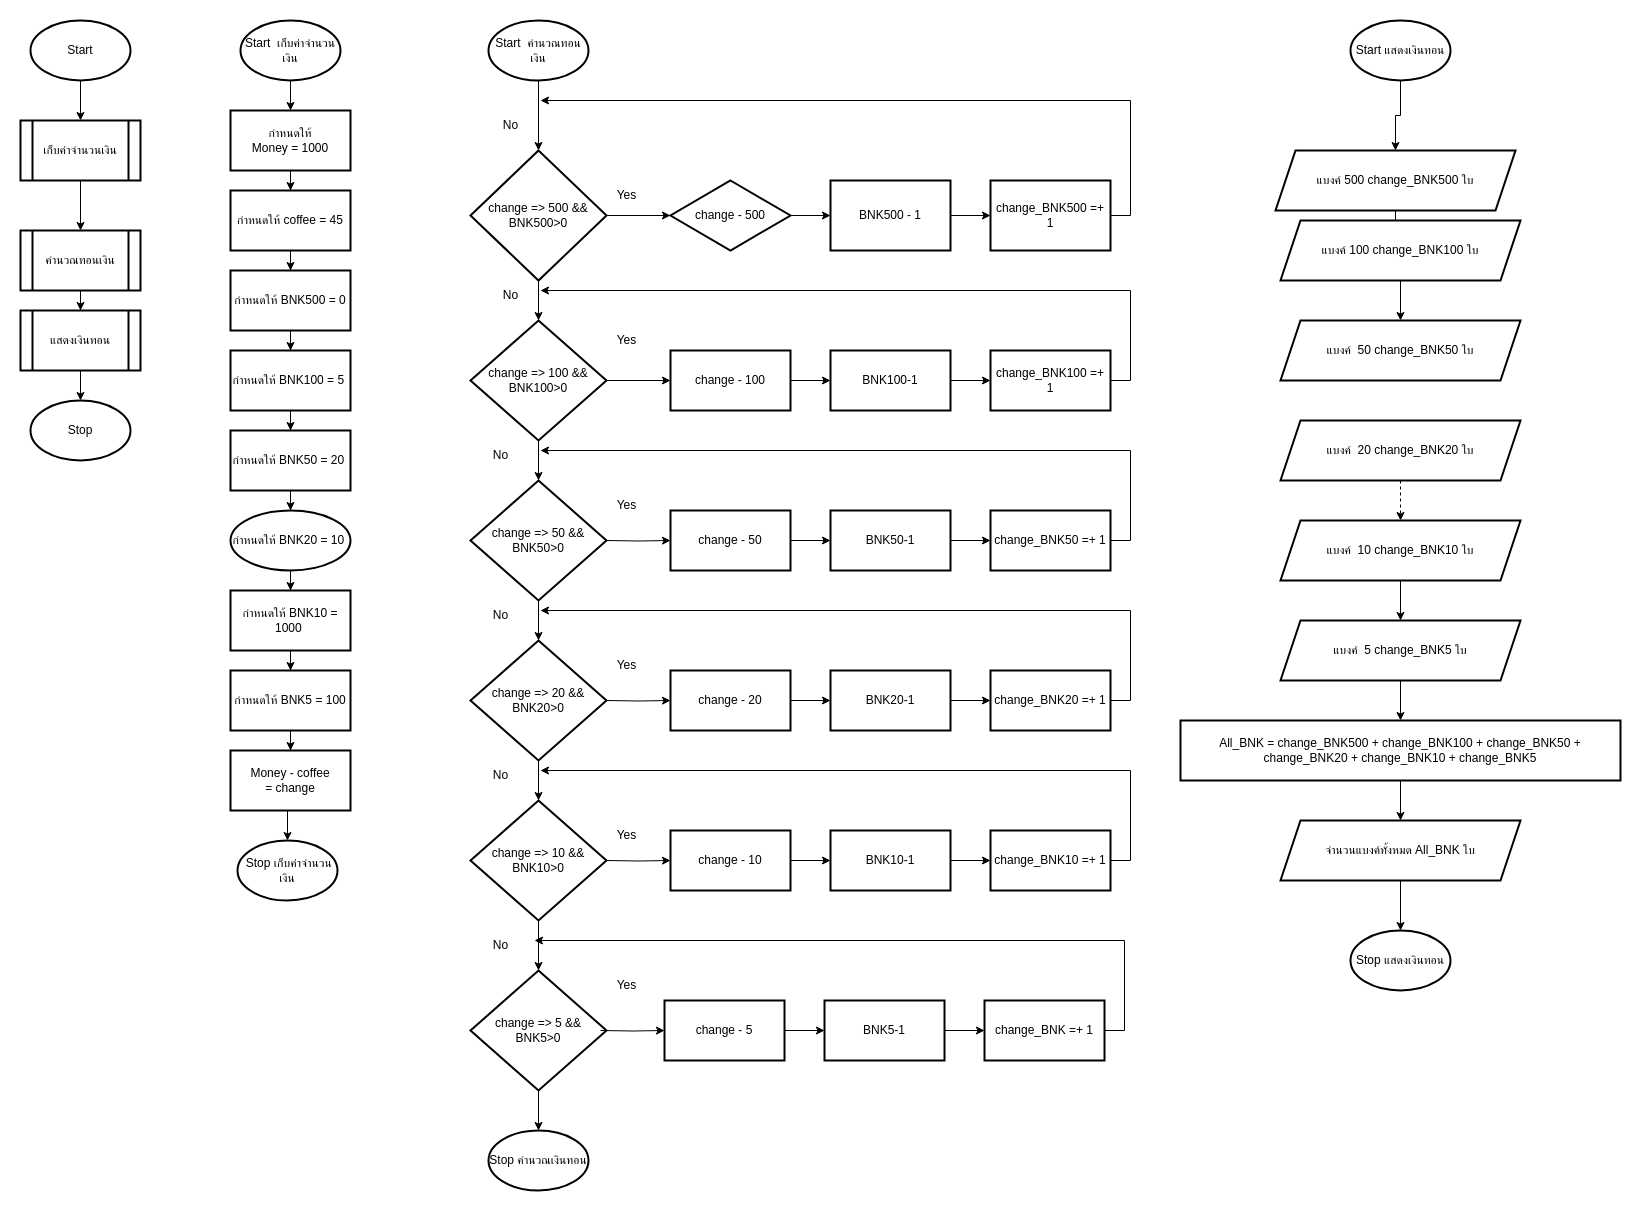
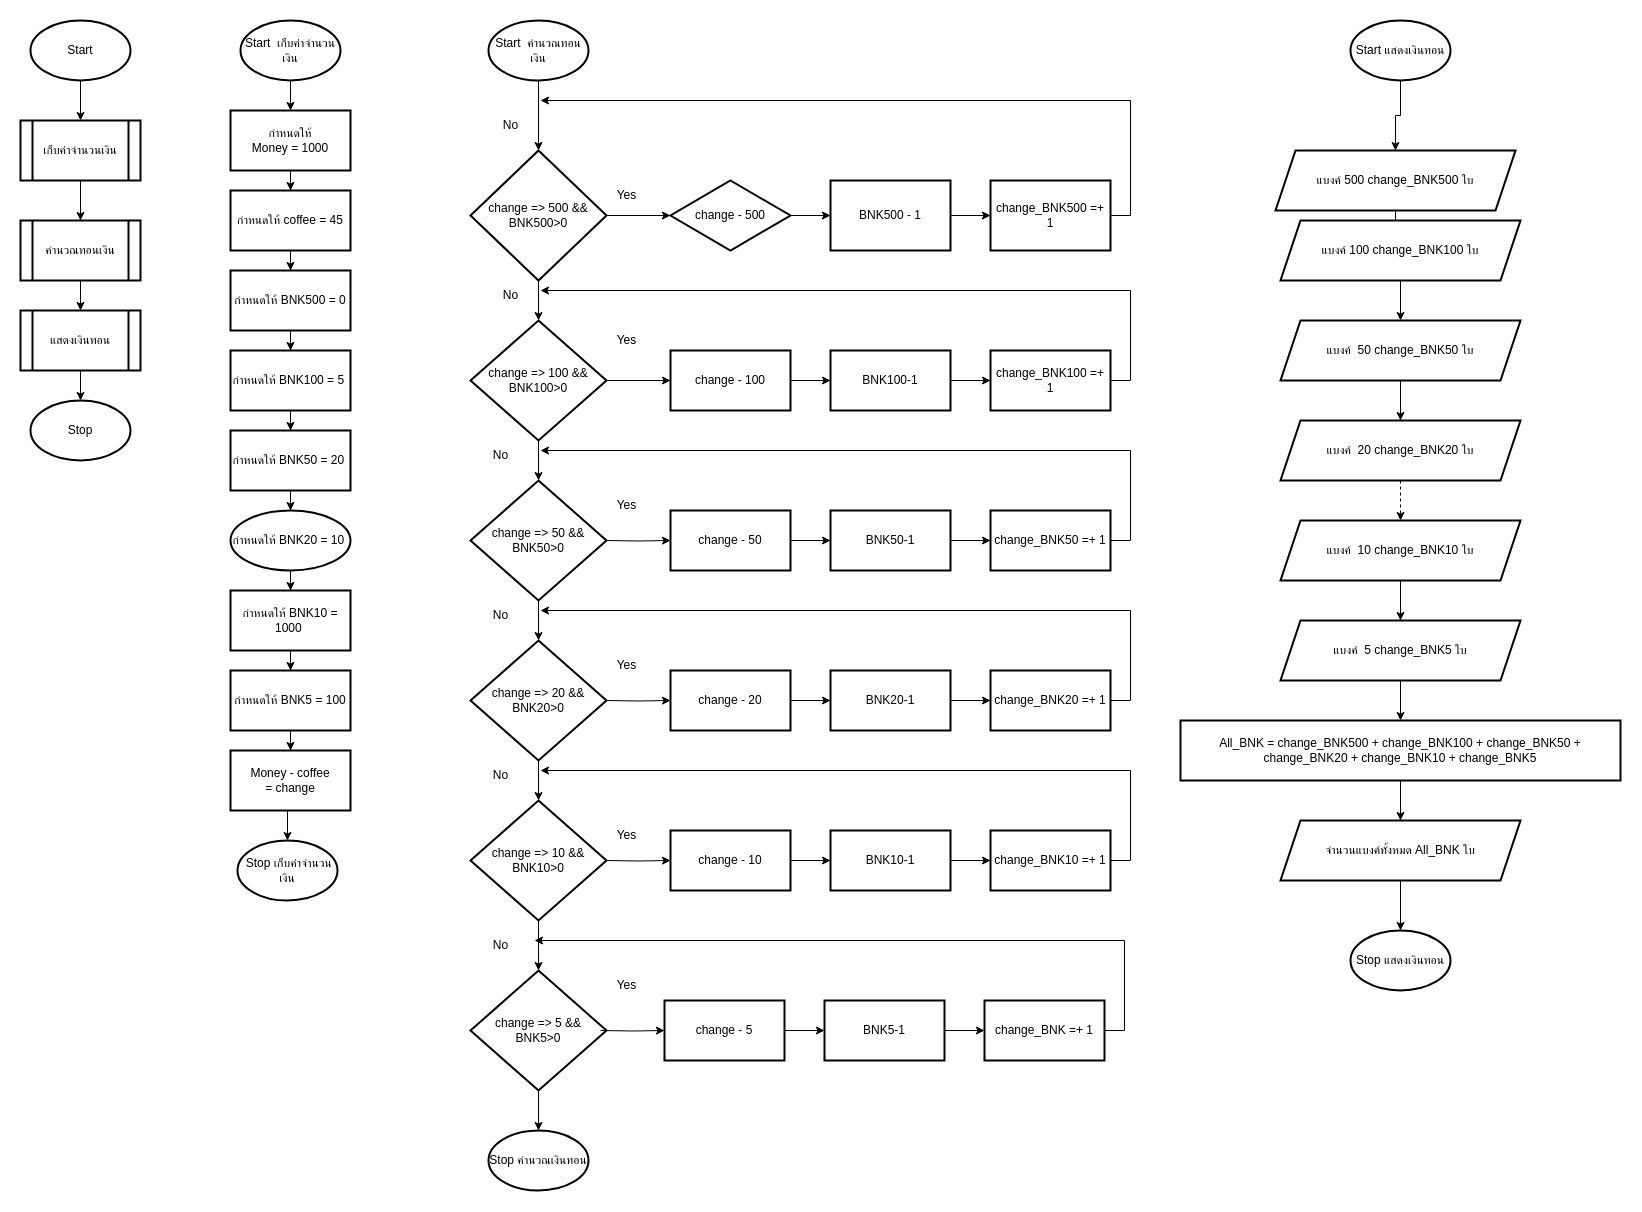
(81, 261) -> (81, 251)
none -> (1401, 397)
